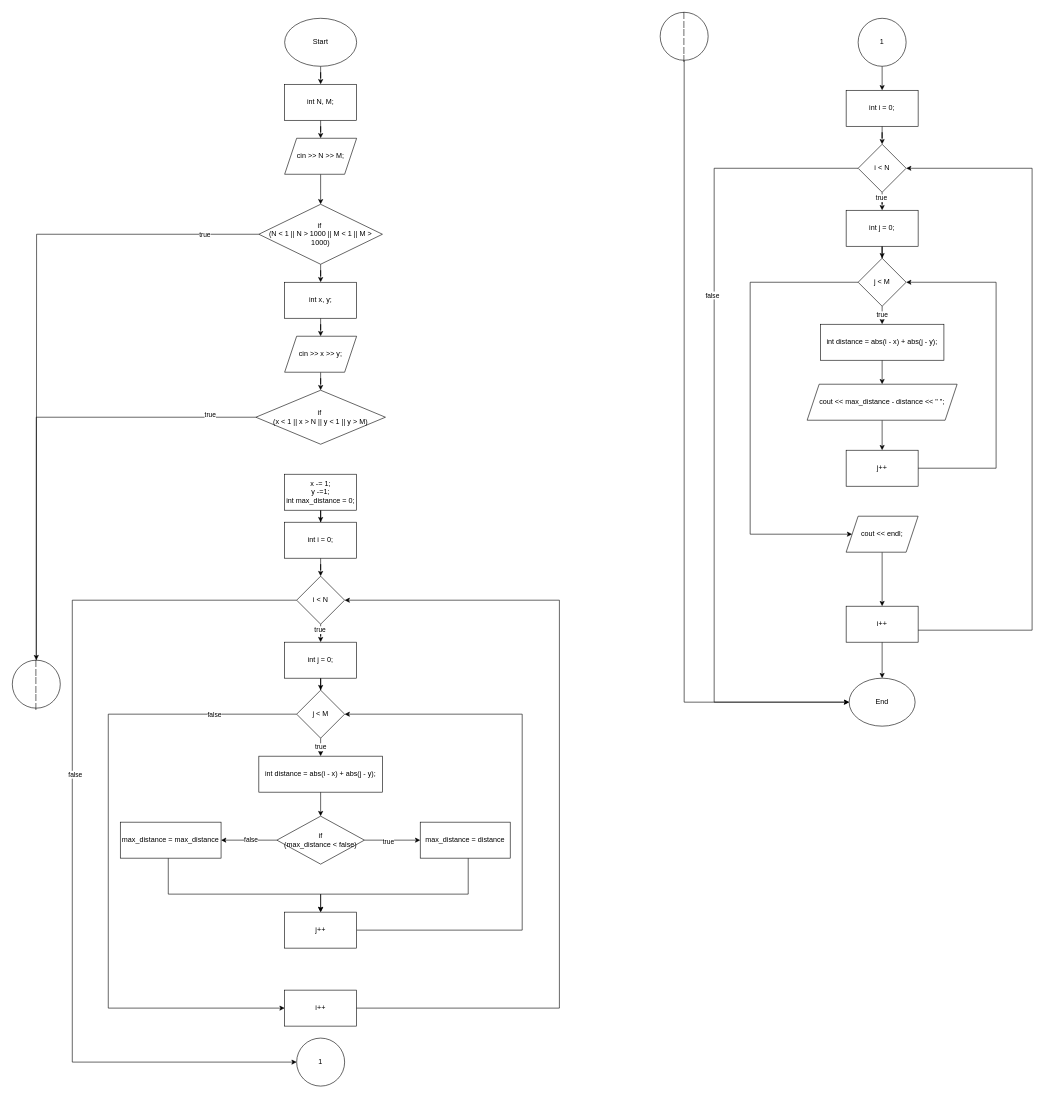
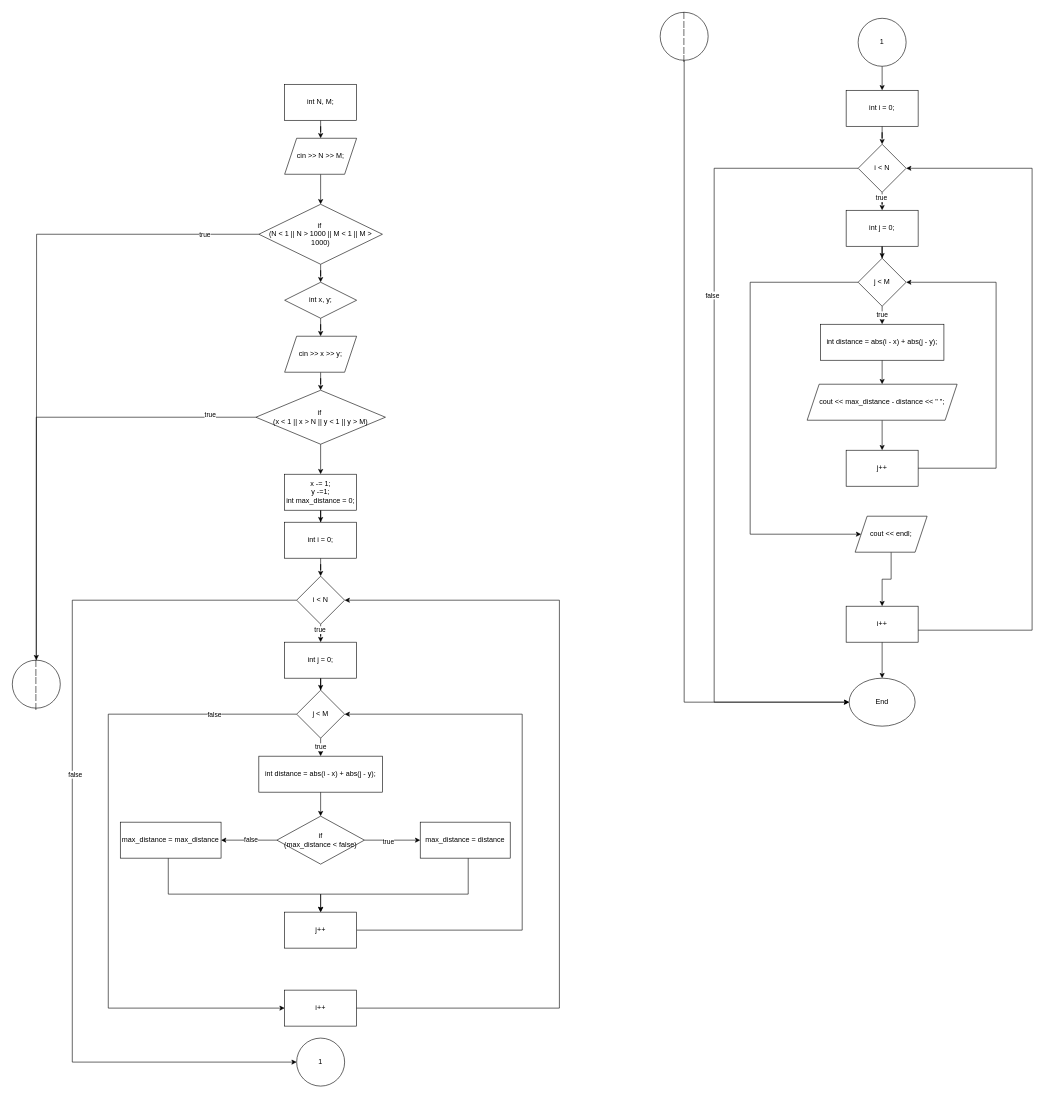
(321, 42) -> none
(321, 77) -> none
(321, 300) -> (321, 300)
none -> (321, 457)
(882, 534) -> (891, 534)
